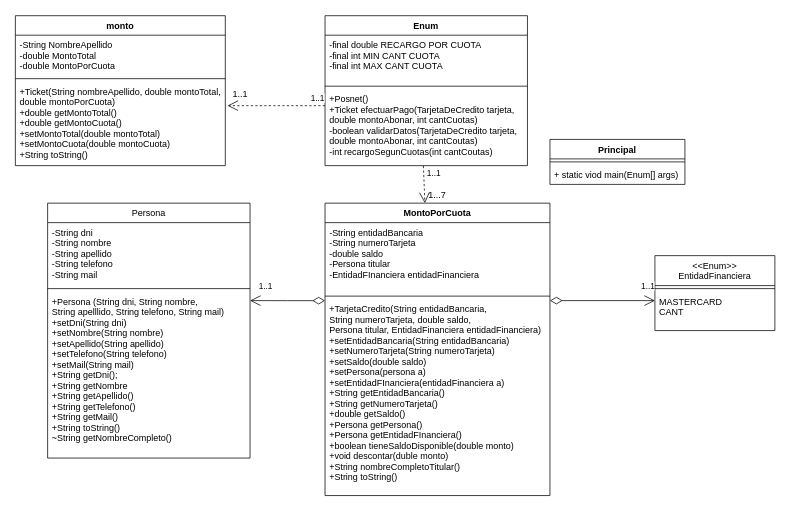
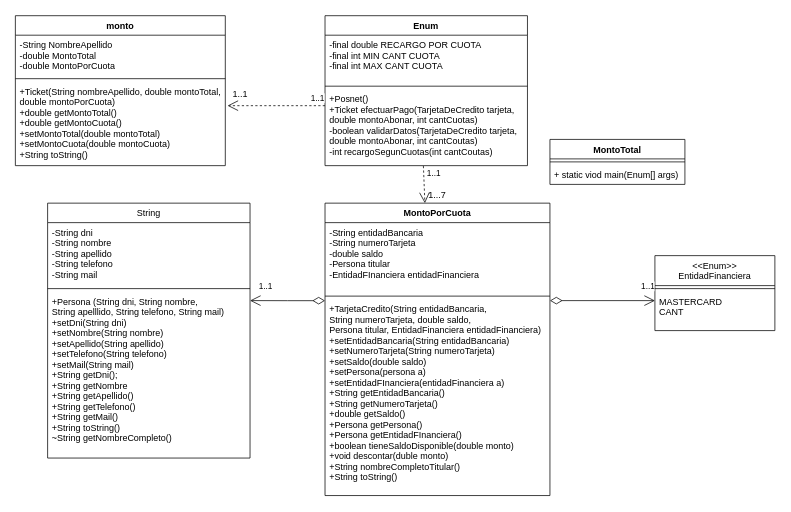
(617, 149) -> (617, 149)
(149, 213) -> (149, 213)
